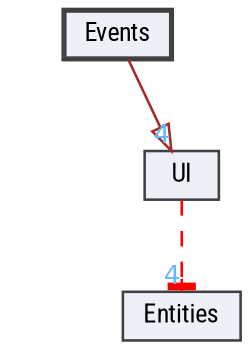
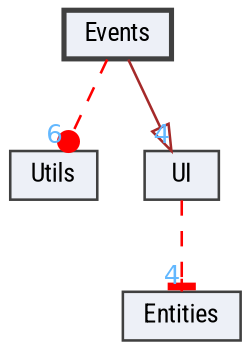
none -> (54, 175)
